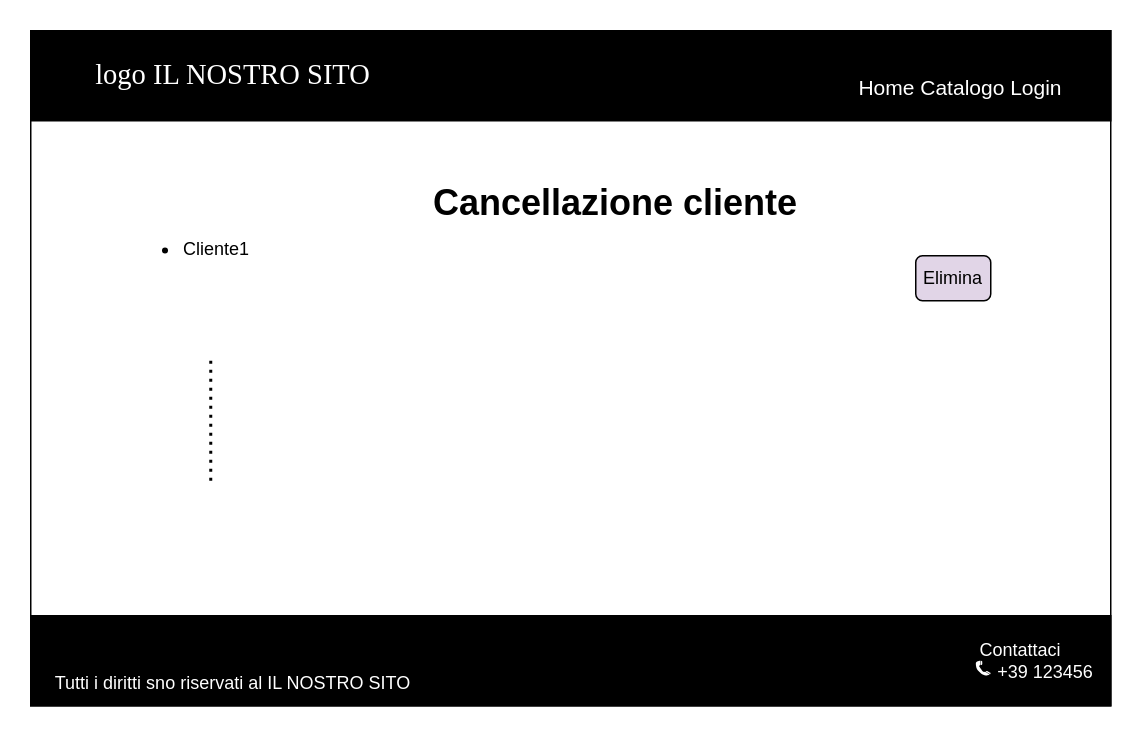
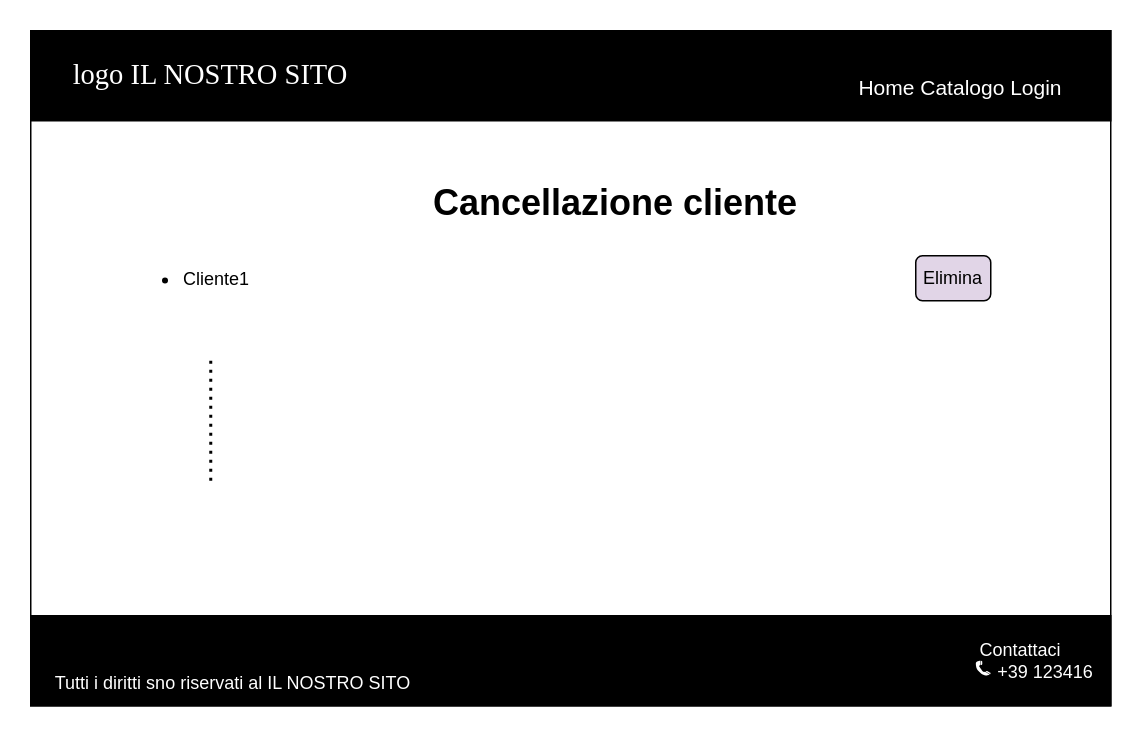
(233, 76) -> (211, 76)
(196, 271) -> (196, 301)
(1021, 661) -> (1021, 661)
